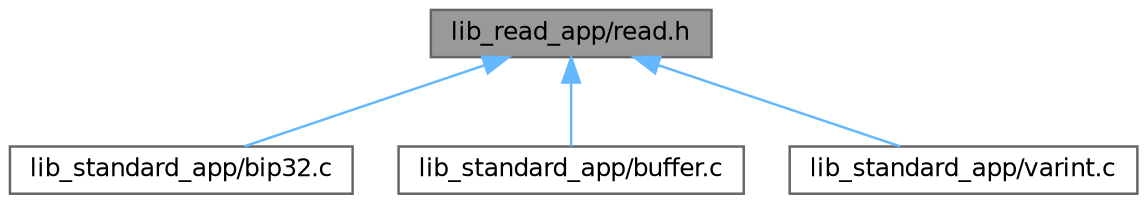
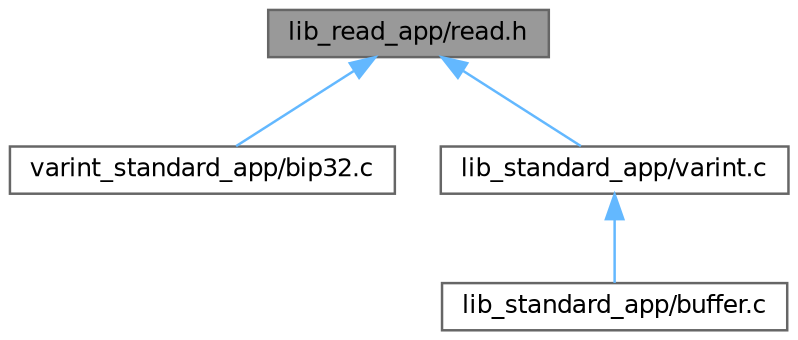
(571, 115) -> (615, 251)
(181, 170) -> (202, 170)
